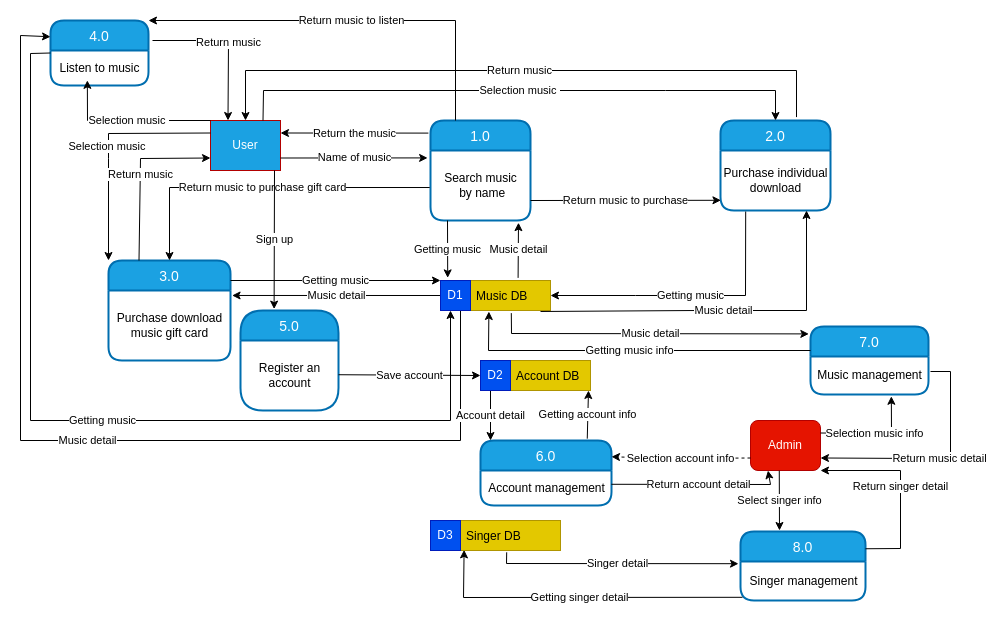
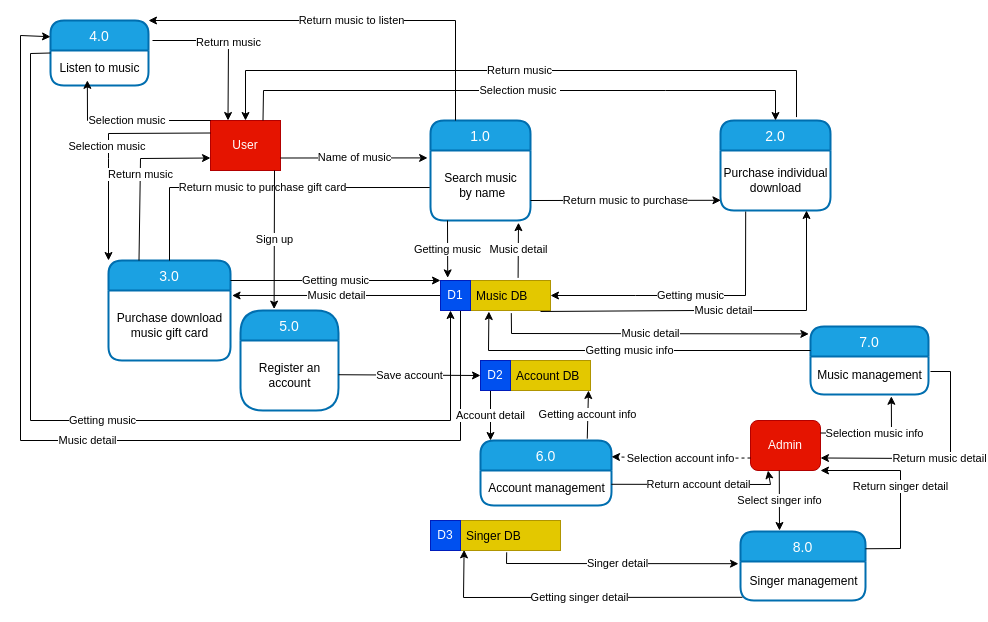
(358, 133) -> none
(246, 146) -> (246, 146)
(170, 252) -> (170, 254)
